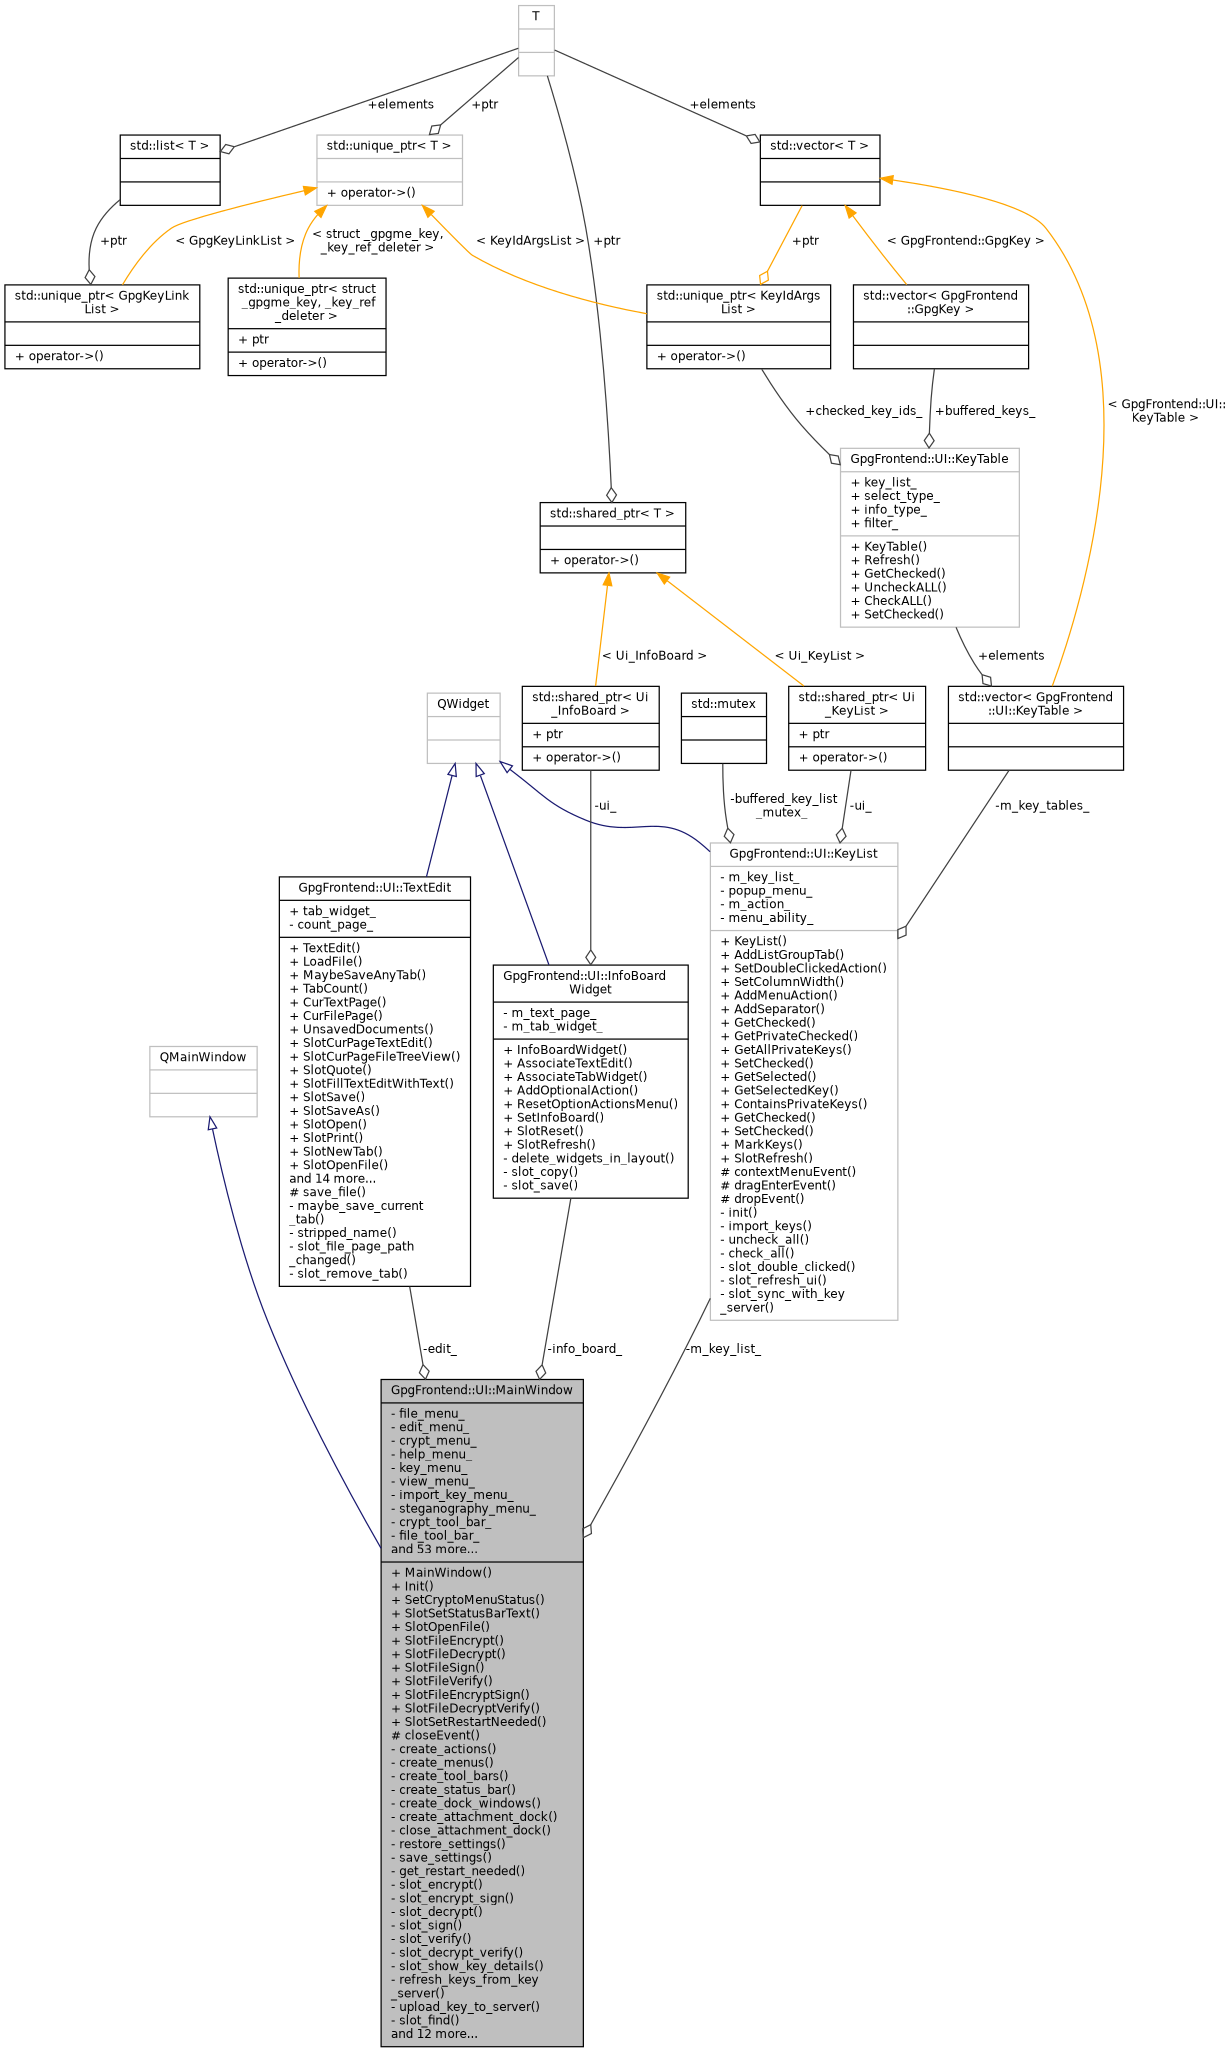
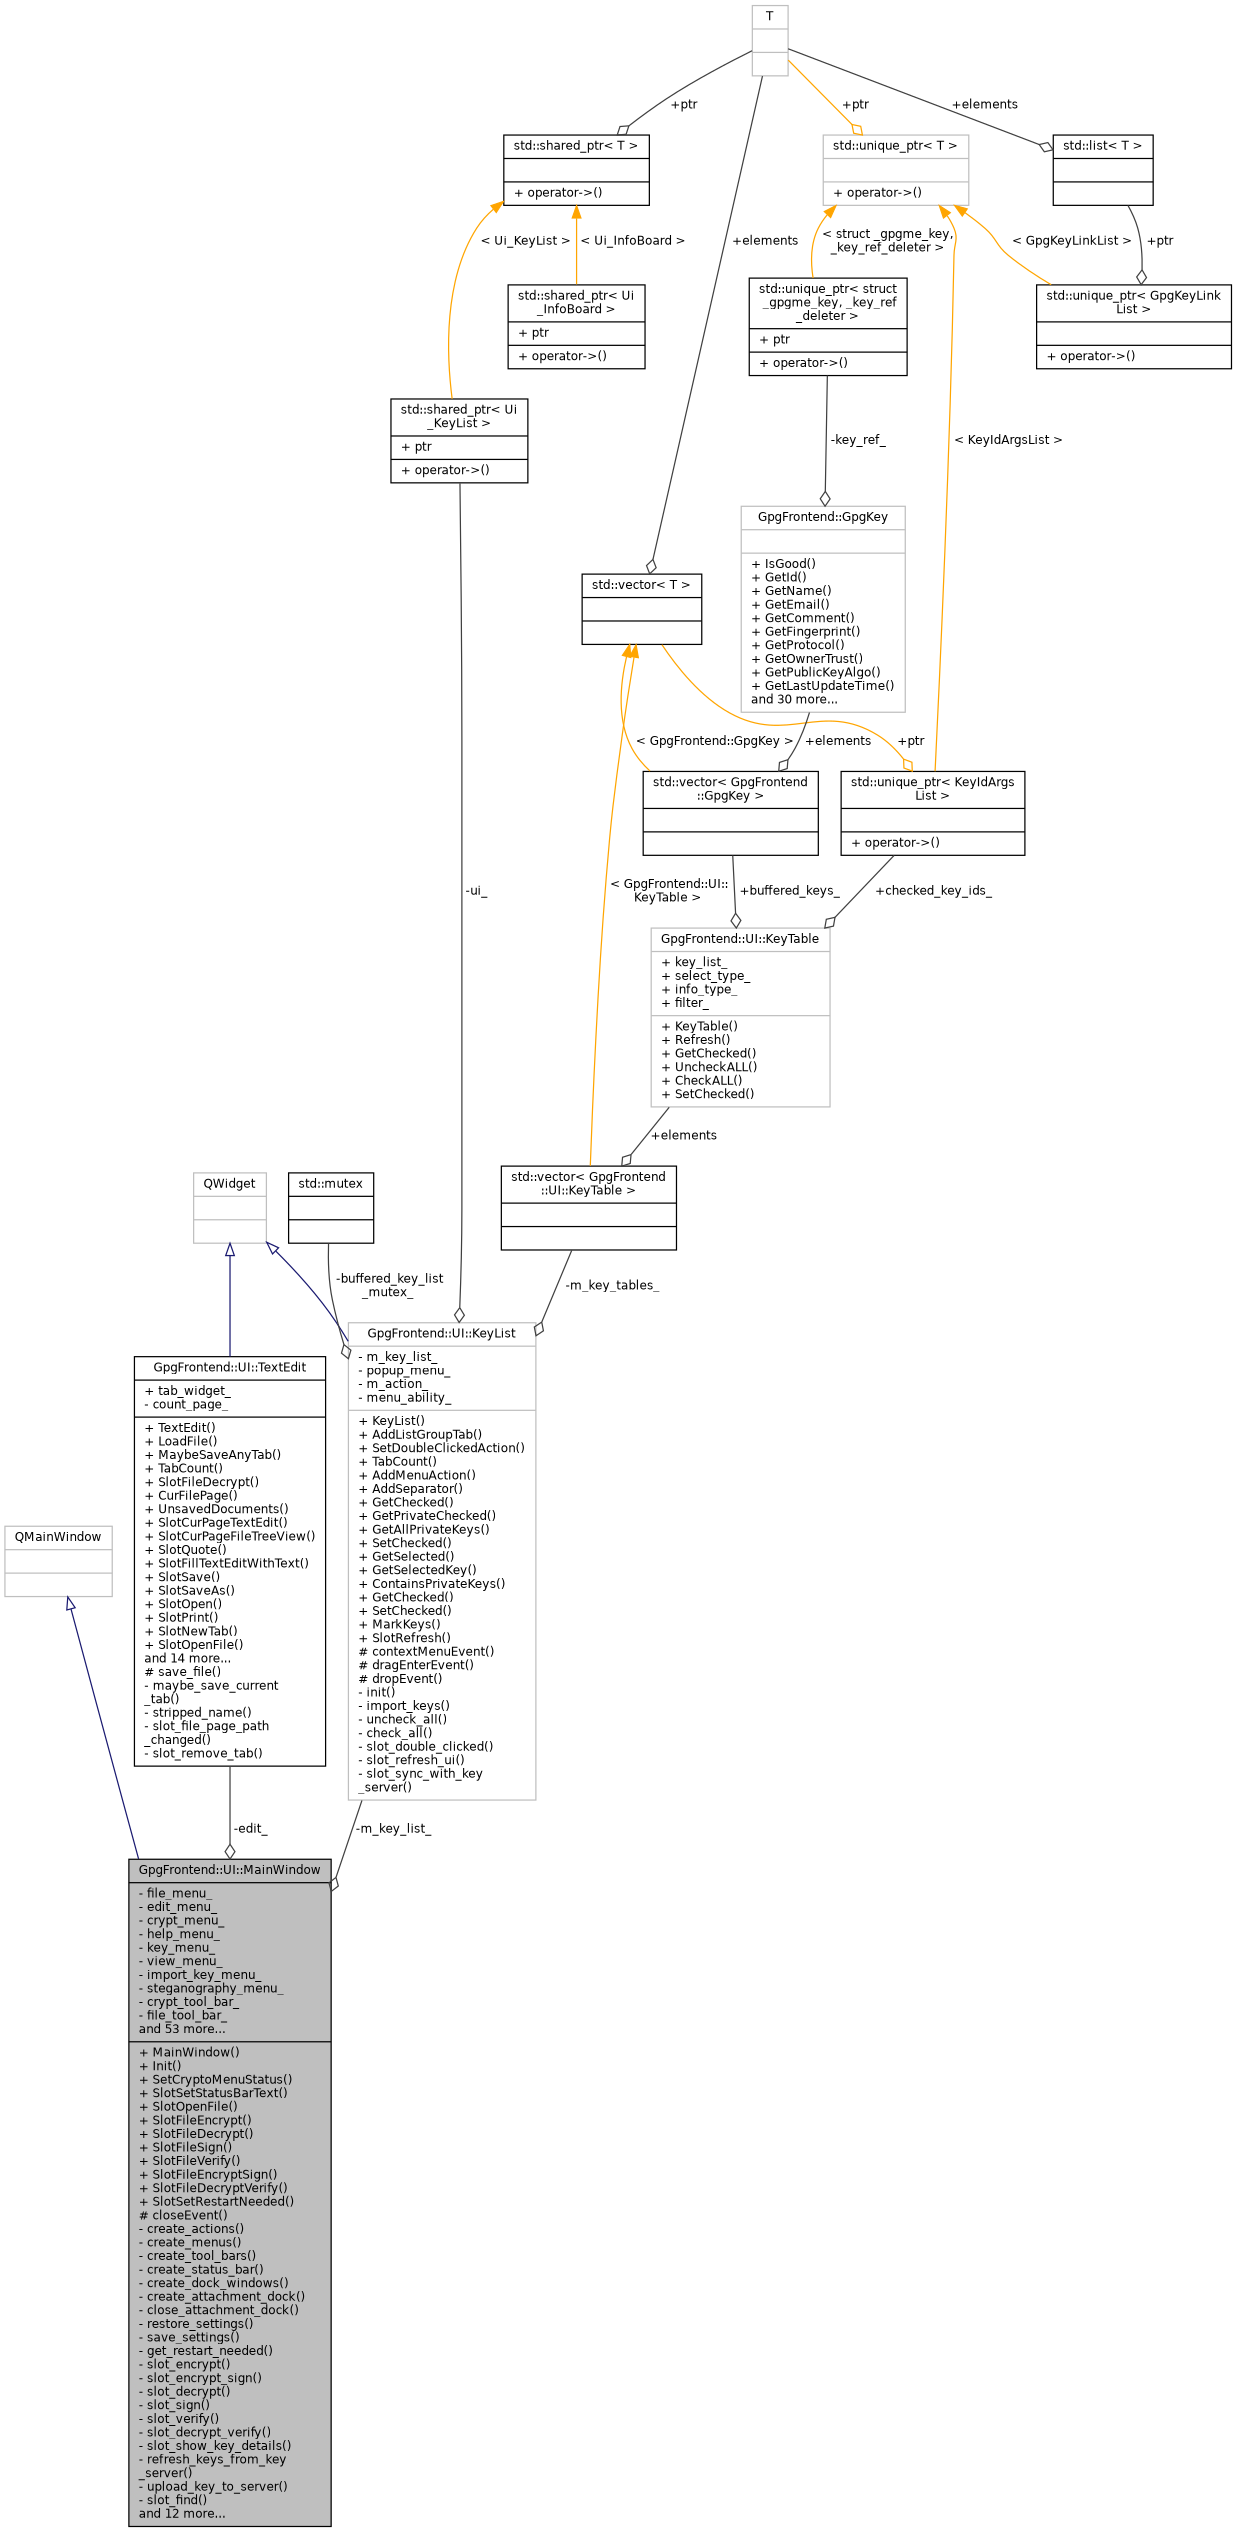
(480, 91) -> (820, 92)
none -> (823, 609)
(783, 982) -> (398, 1462)
(338, 1003) -> (202, 1482)
(591, 1082) -> none
